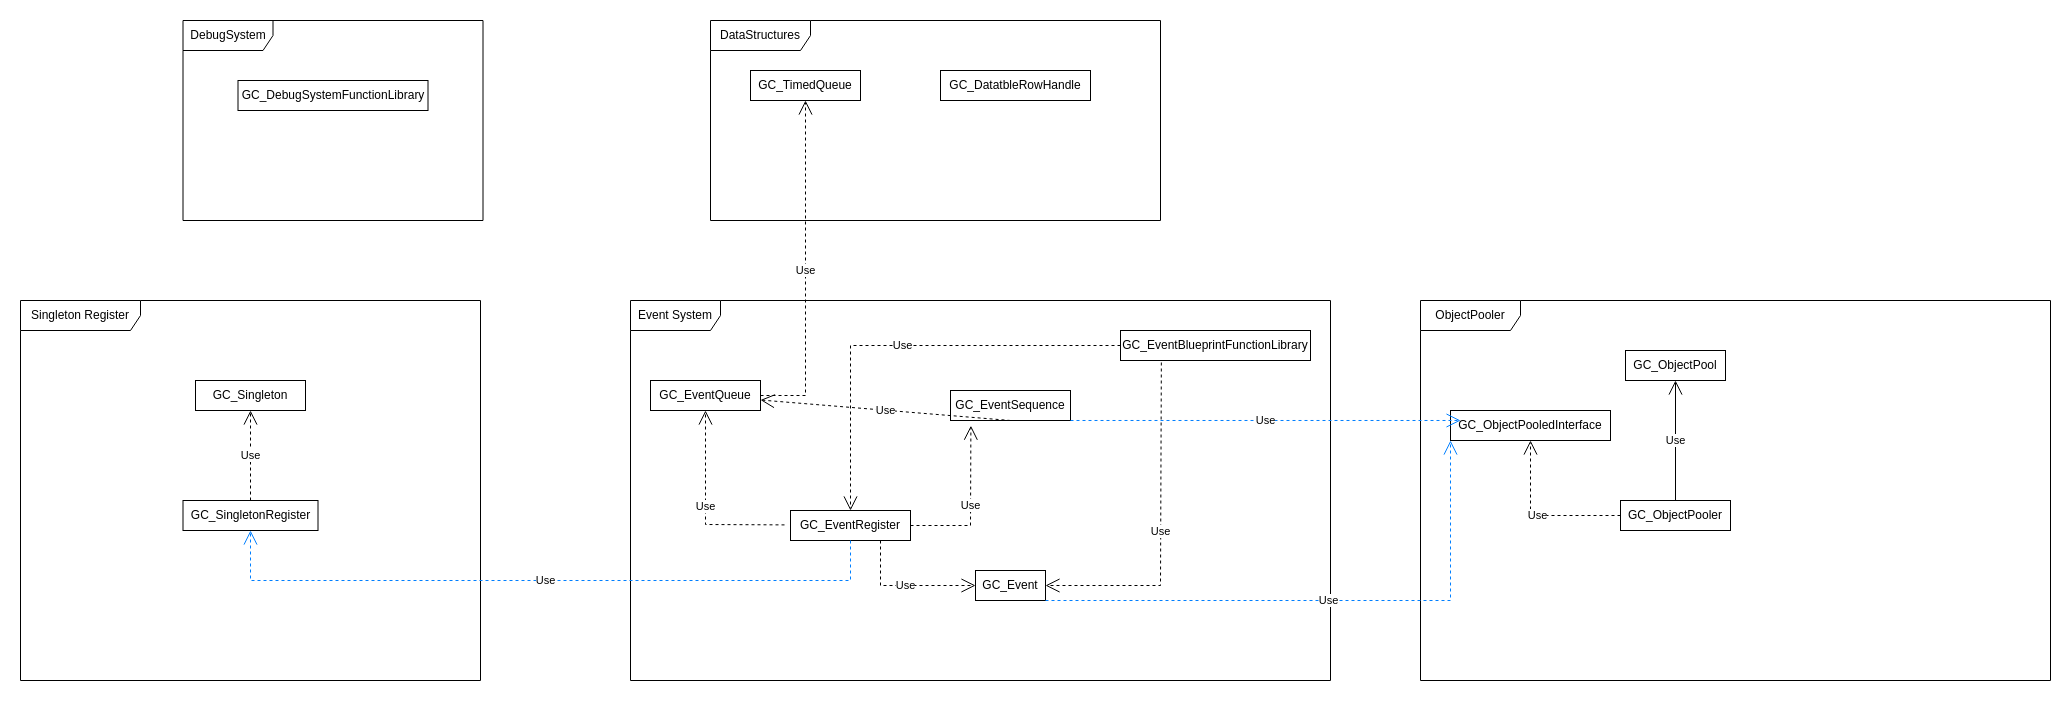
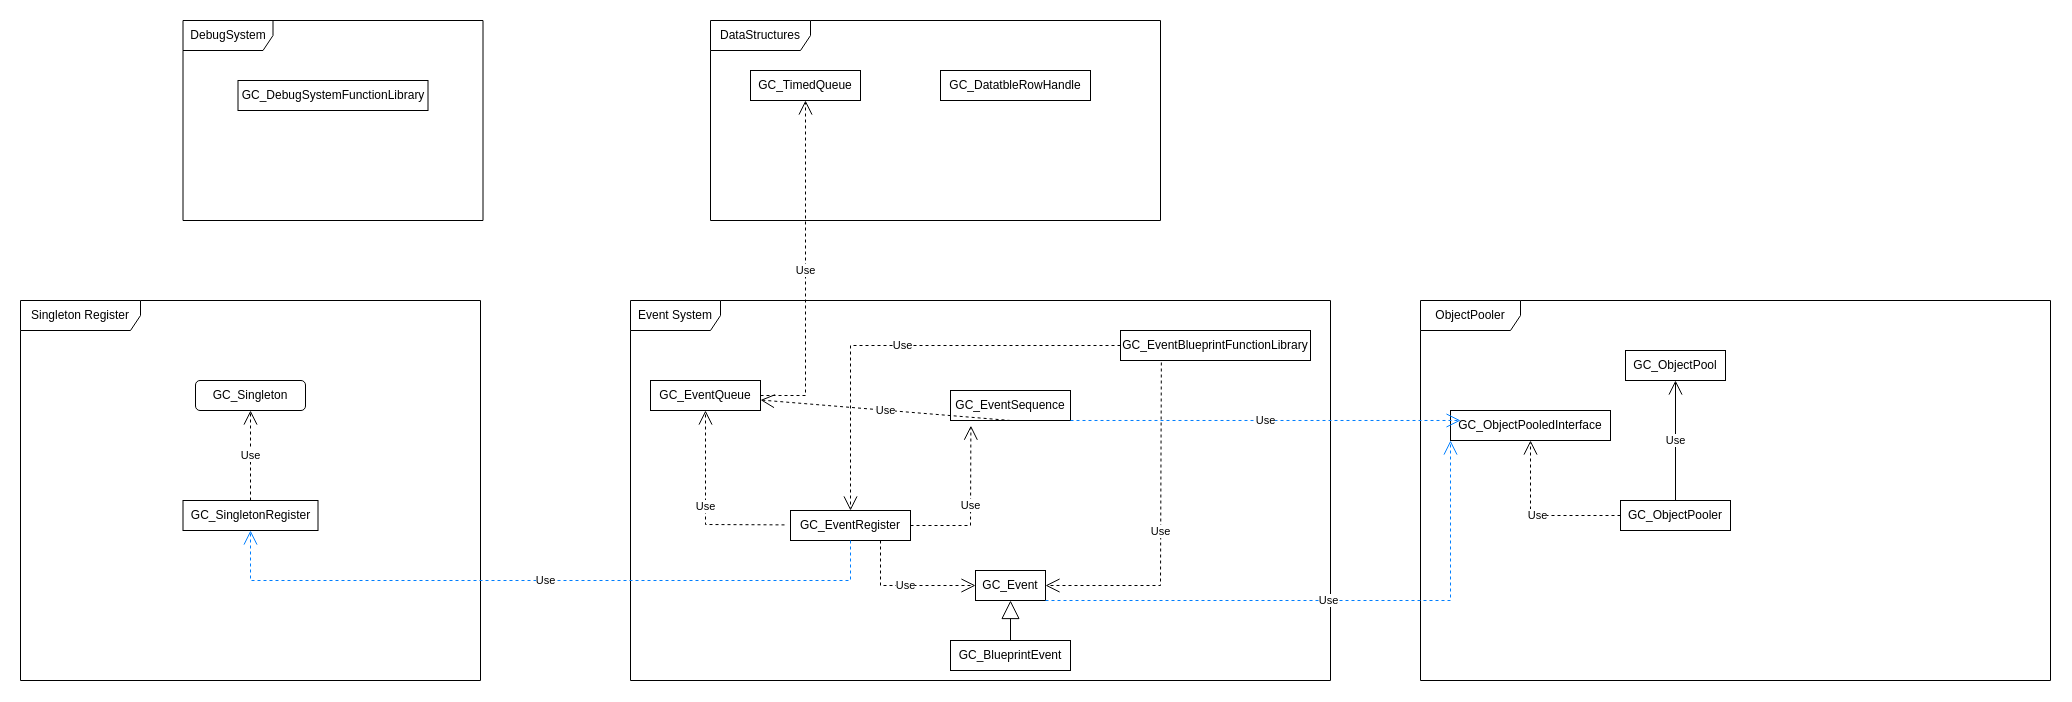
(251, 396) -> (251, 396)
none -> (1011, 630)
none -> (1011, 656)
